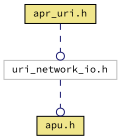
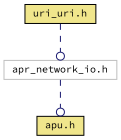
(60, 14) -> (60, 14)
(60, 70) -> (60, 70)
